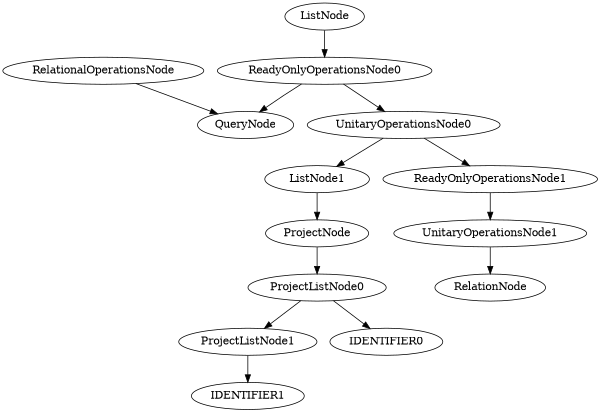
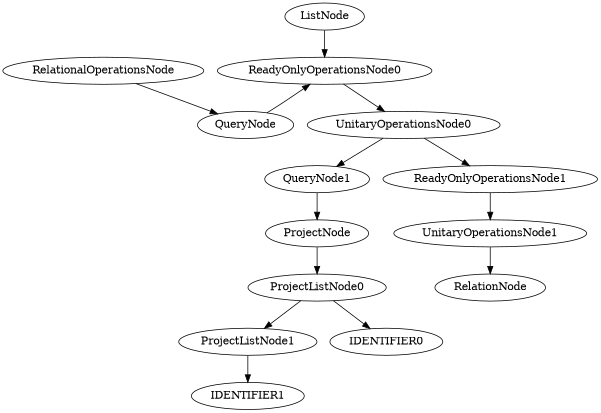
(284, 96) -> (285, 101)
(317, 179) -> (317, 179)
